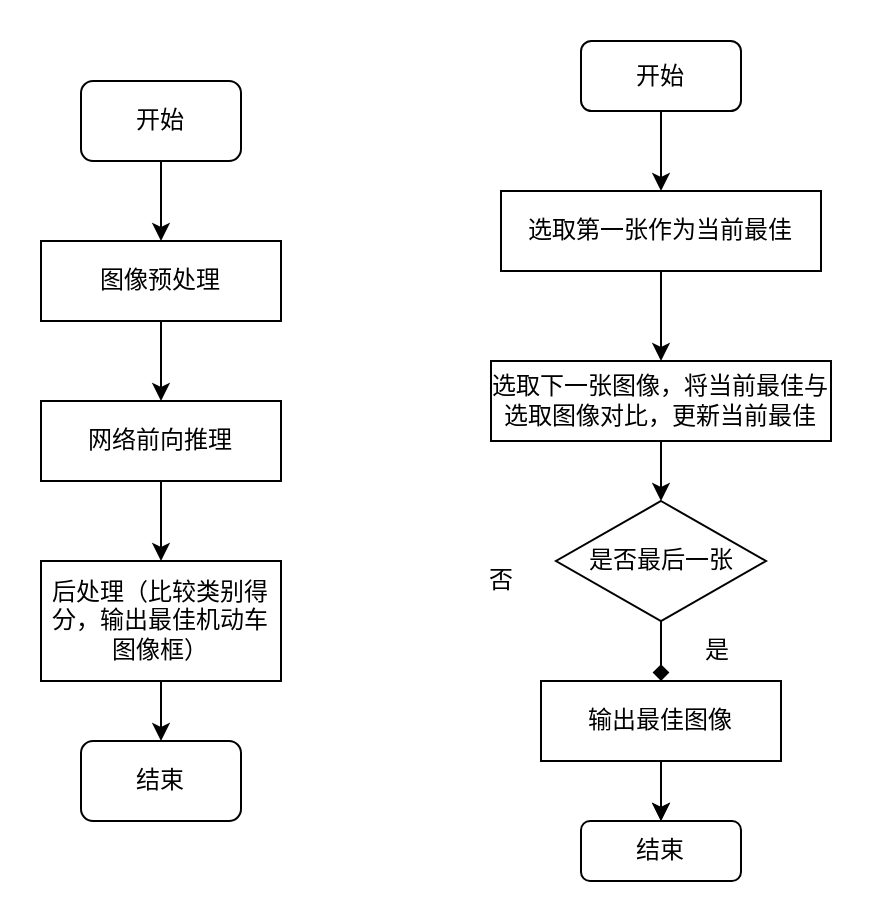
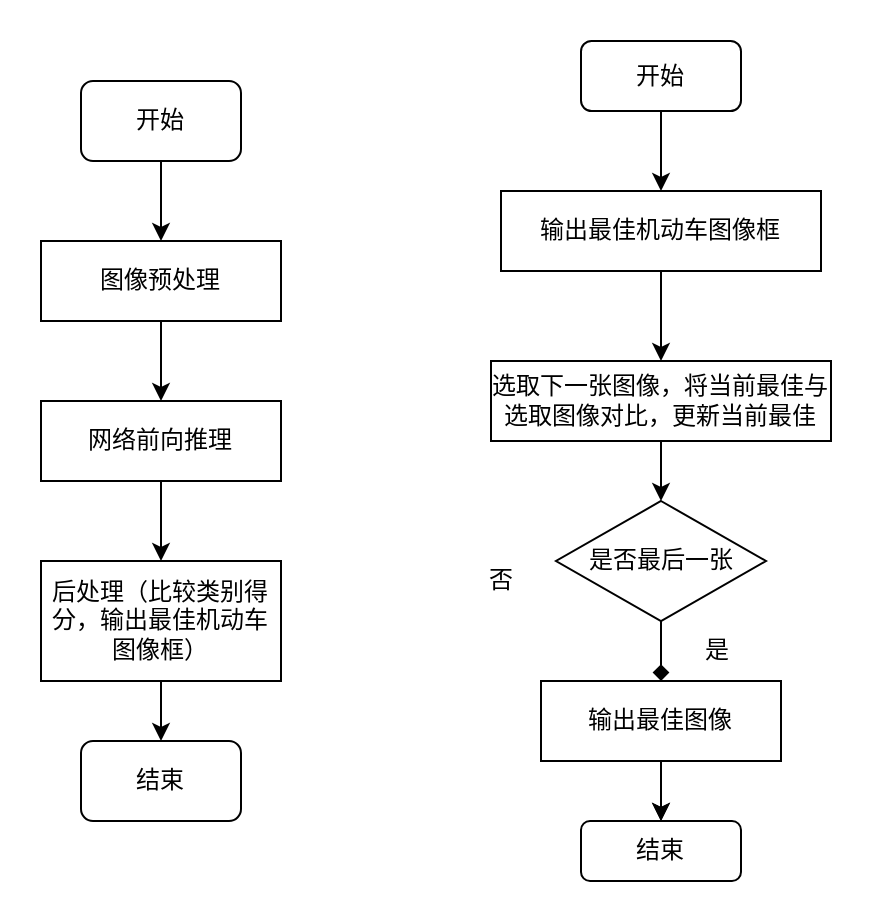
(661, 231) -> (661, 231)
